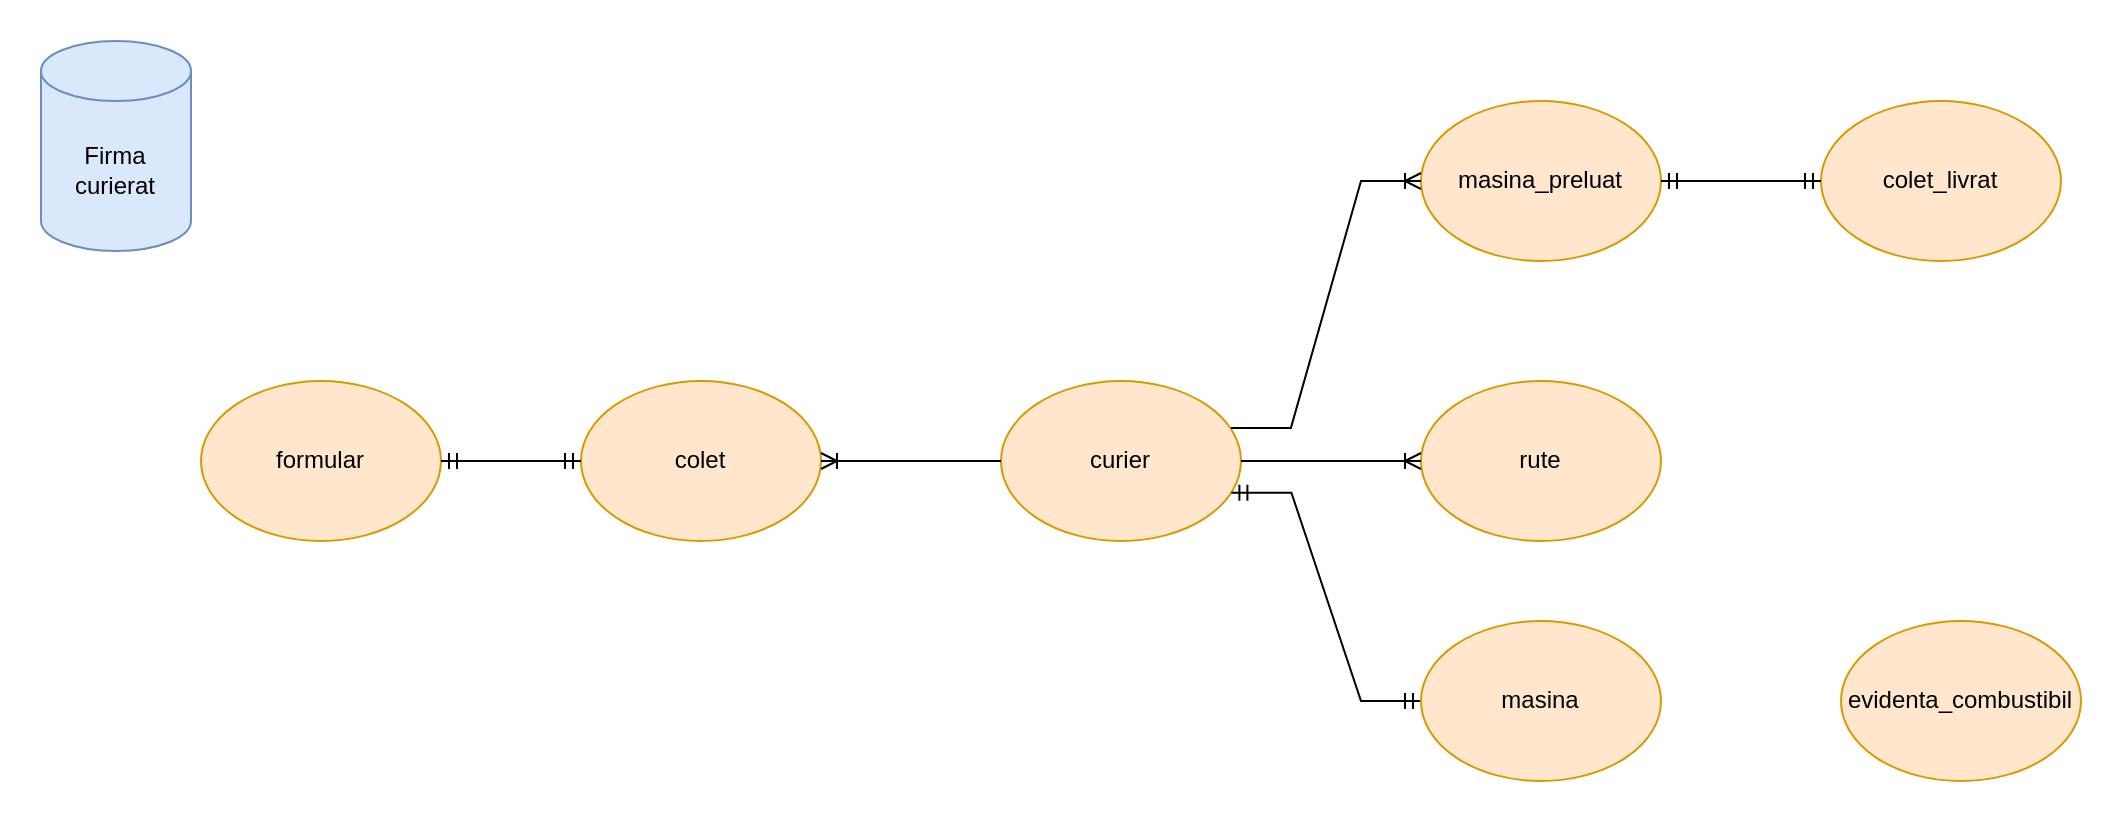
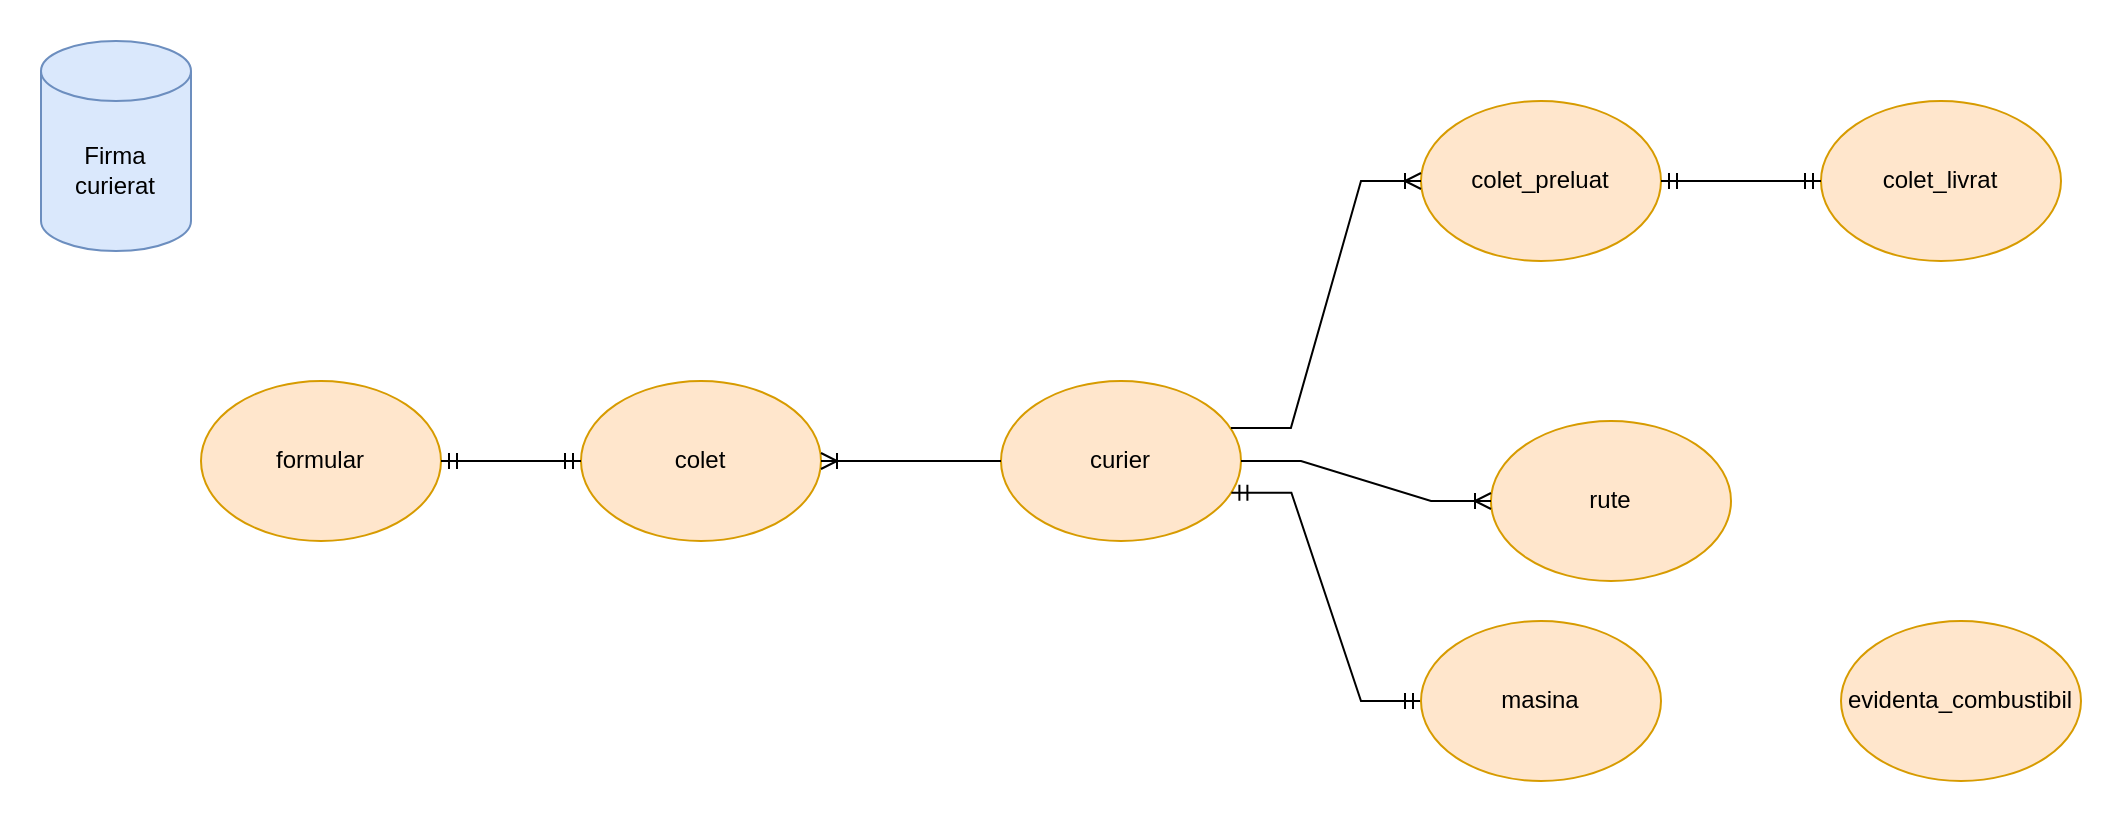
(1541, 181) -> (1541, 181)
(1541, 461) -> (1611, 501)
